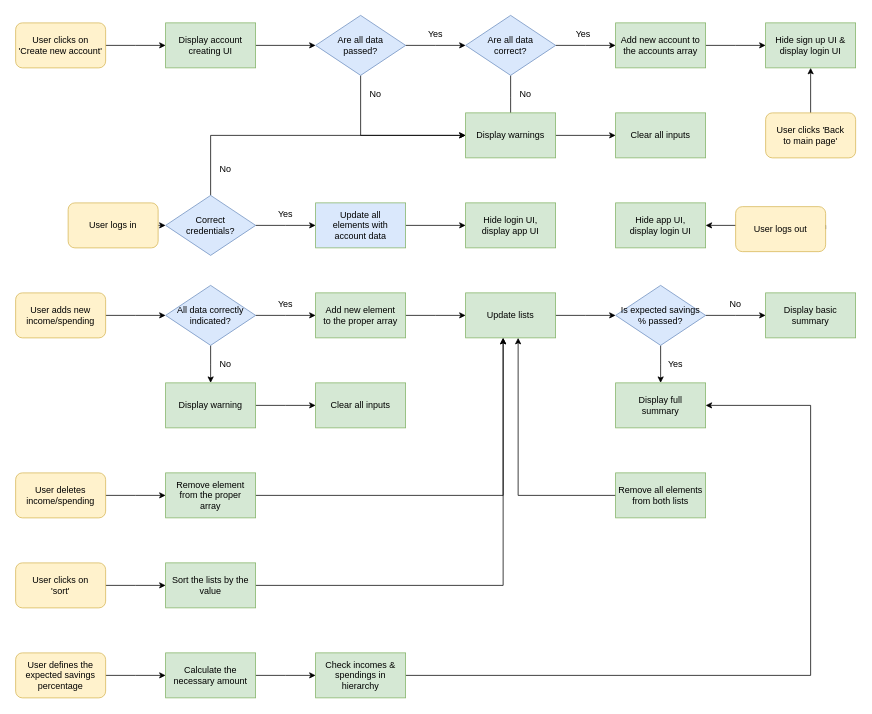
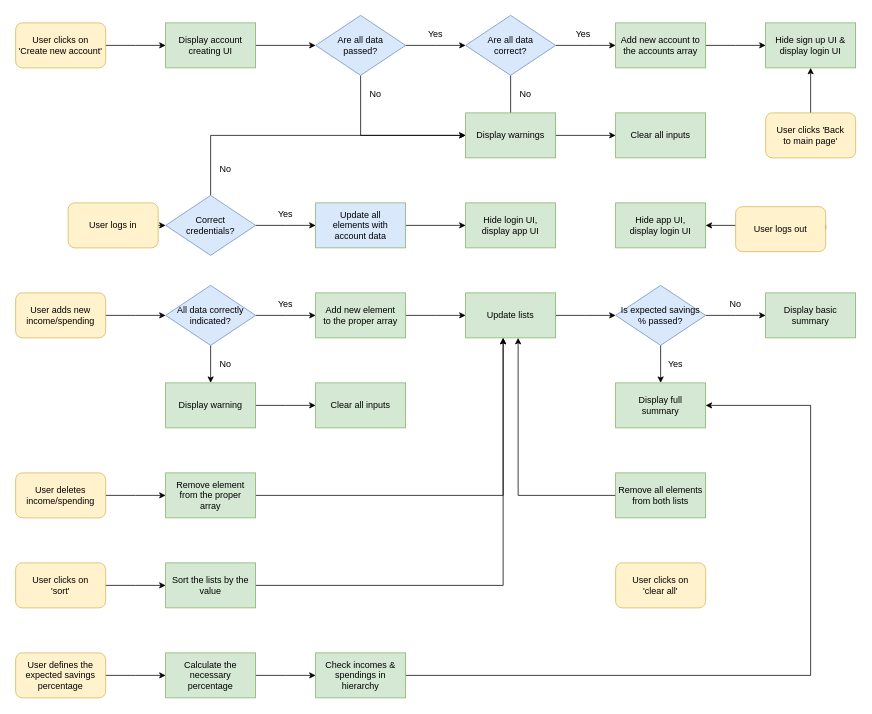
none -> (660, 585)
(210, 675) -> (210, 675)
